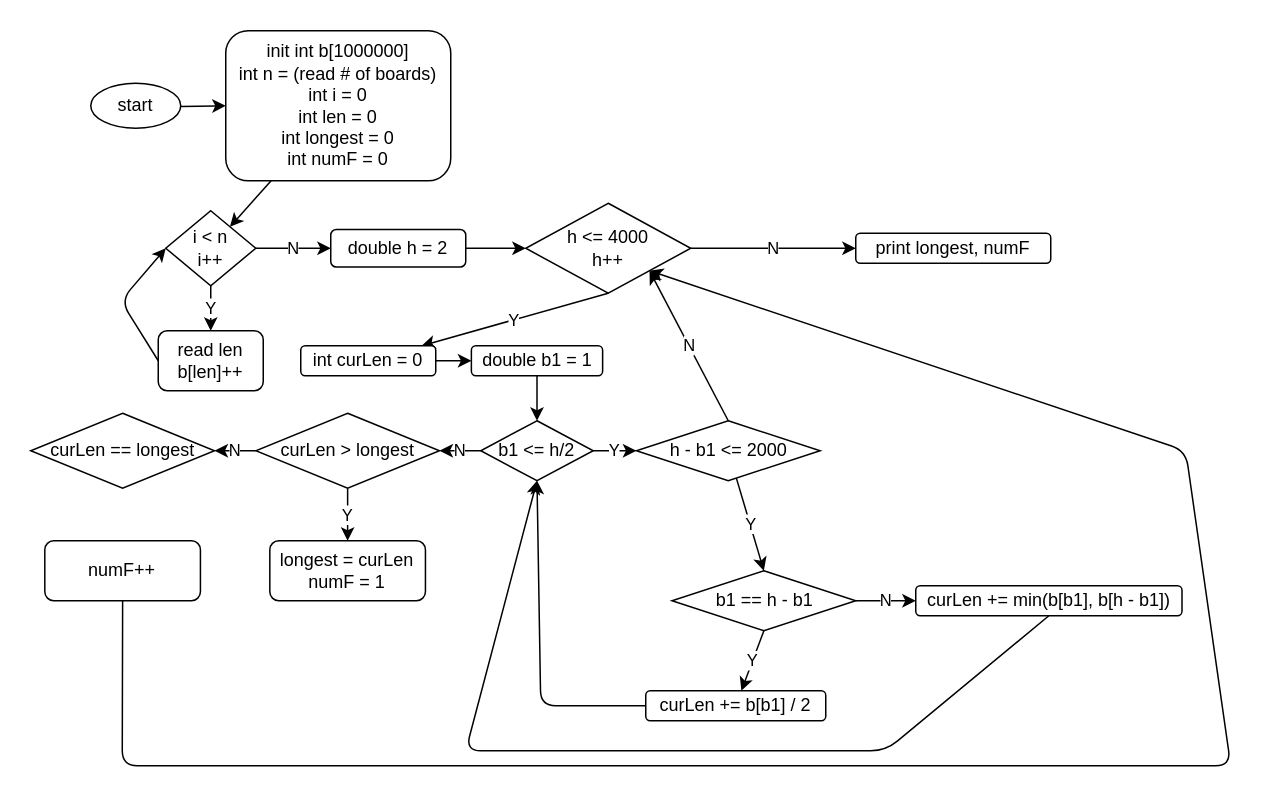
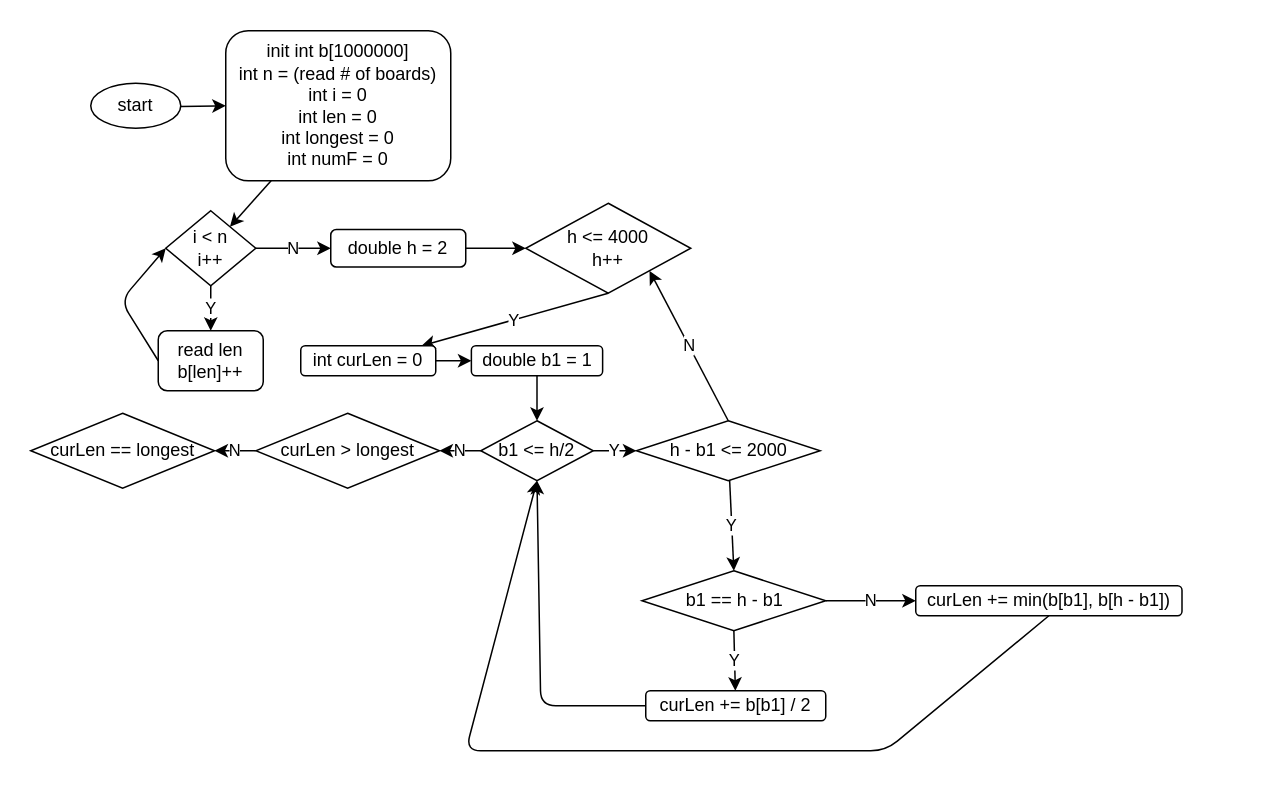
(768, 248) -> none
(953, 248) -> none
(348, 510) -> none
(123, 571) -> none
(348, 571) -> none
(764, 601) -> (734, 601)
(1025, 766) -> none
